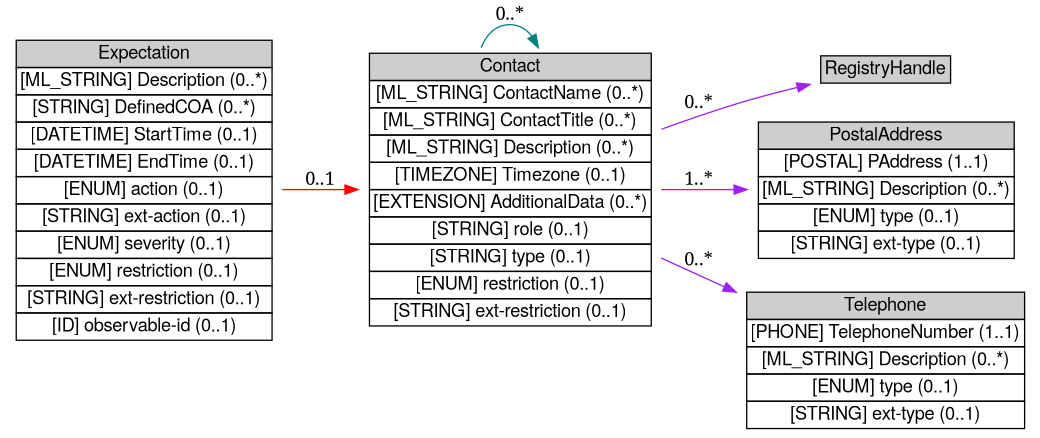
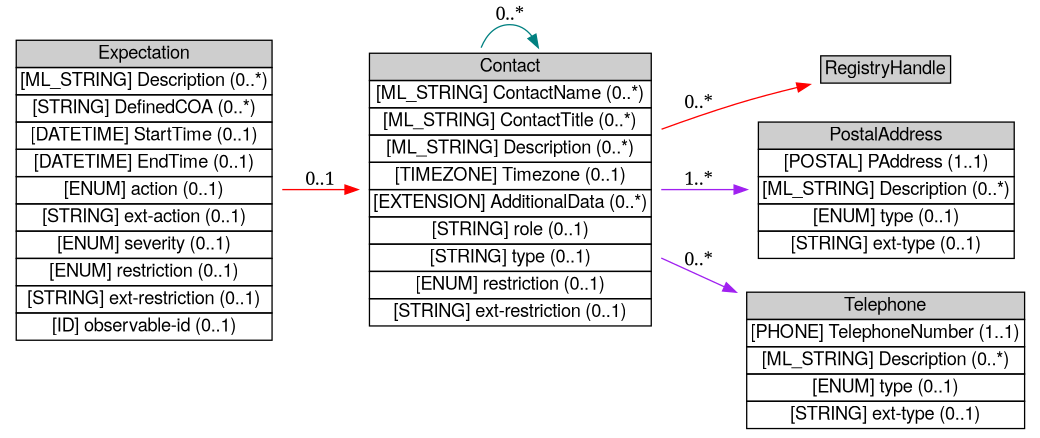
(729, 106) -> (729, 106)
